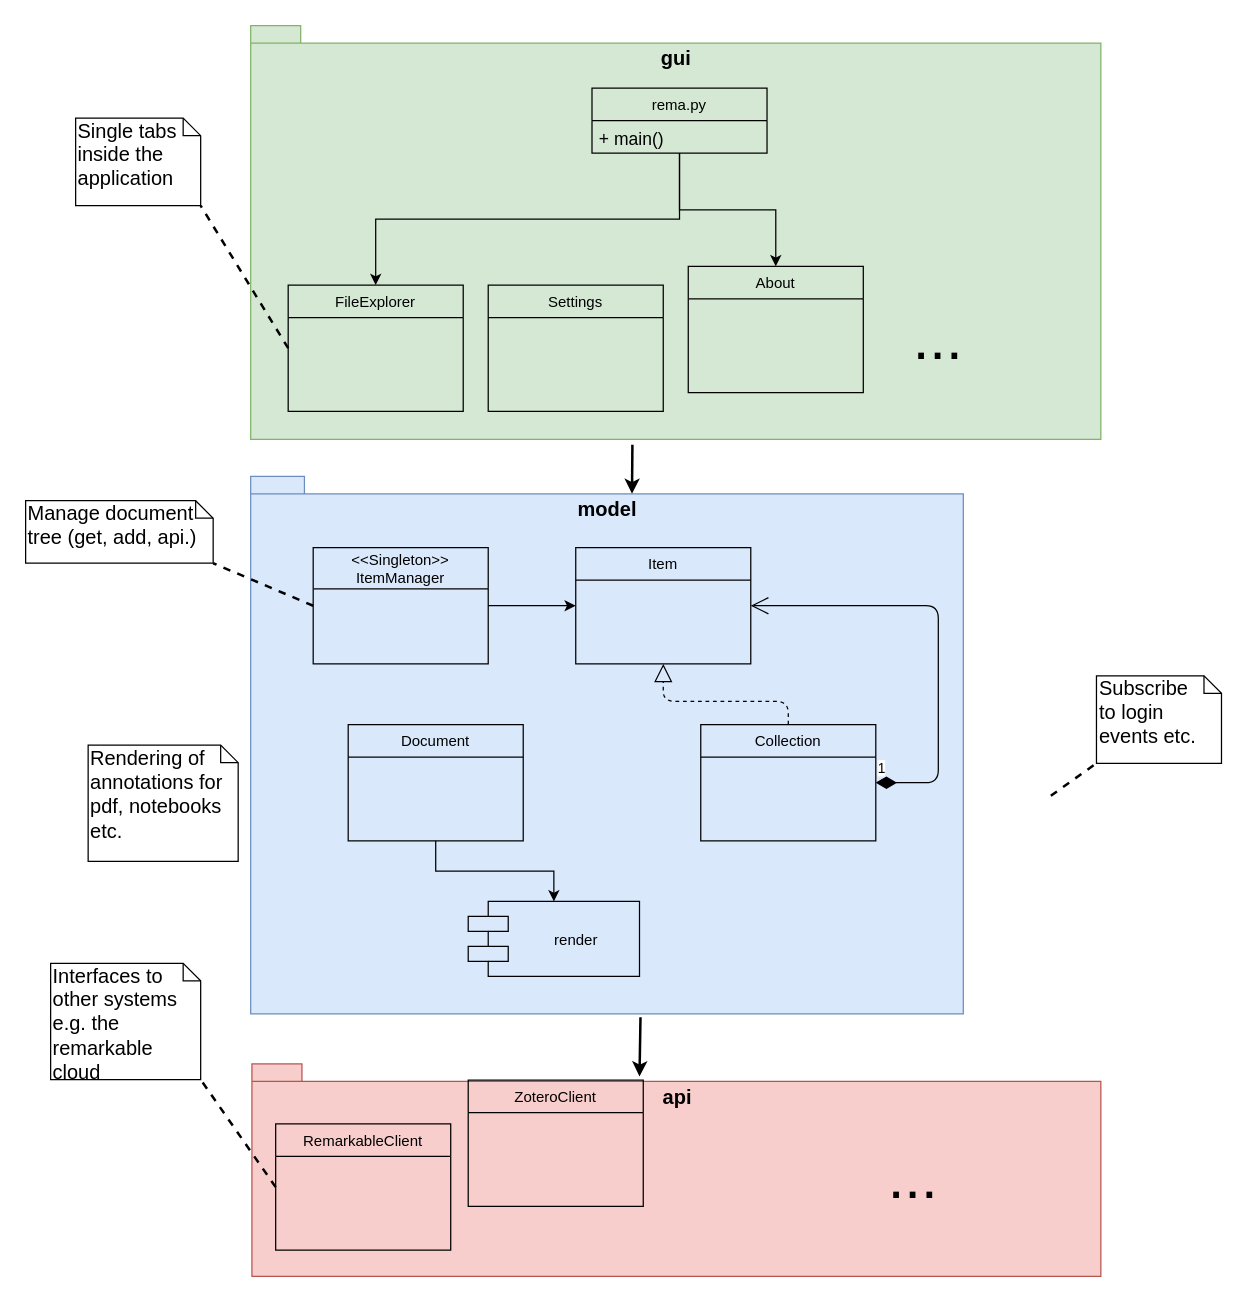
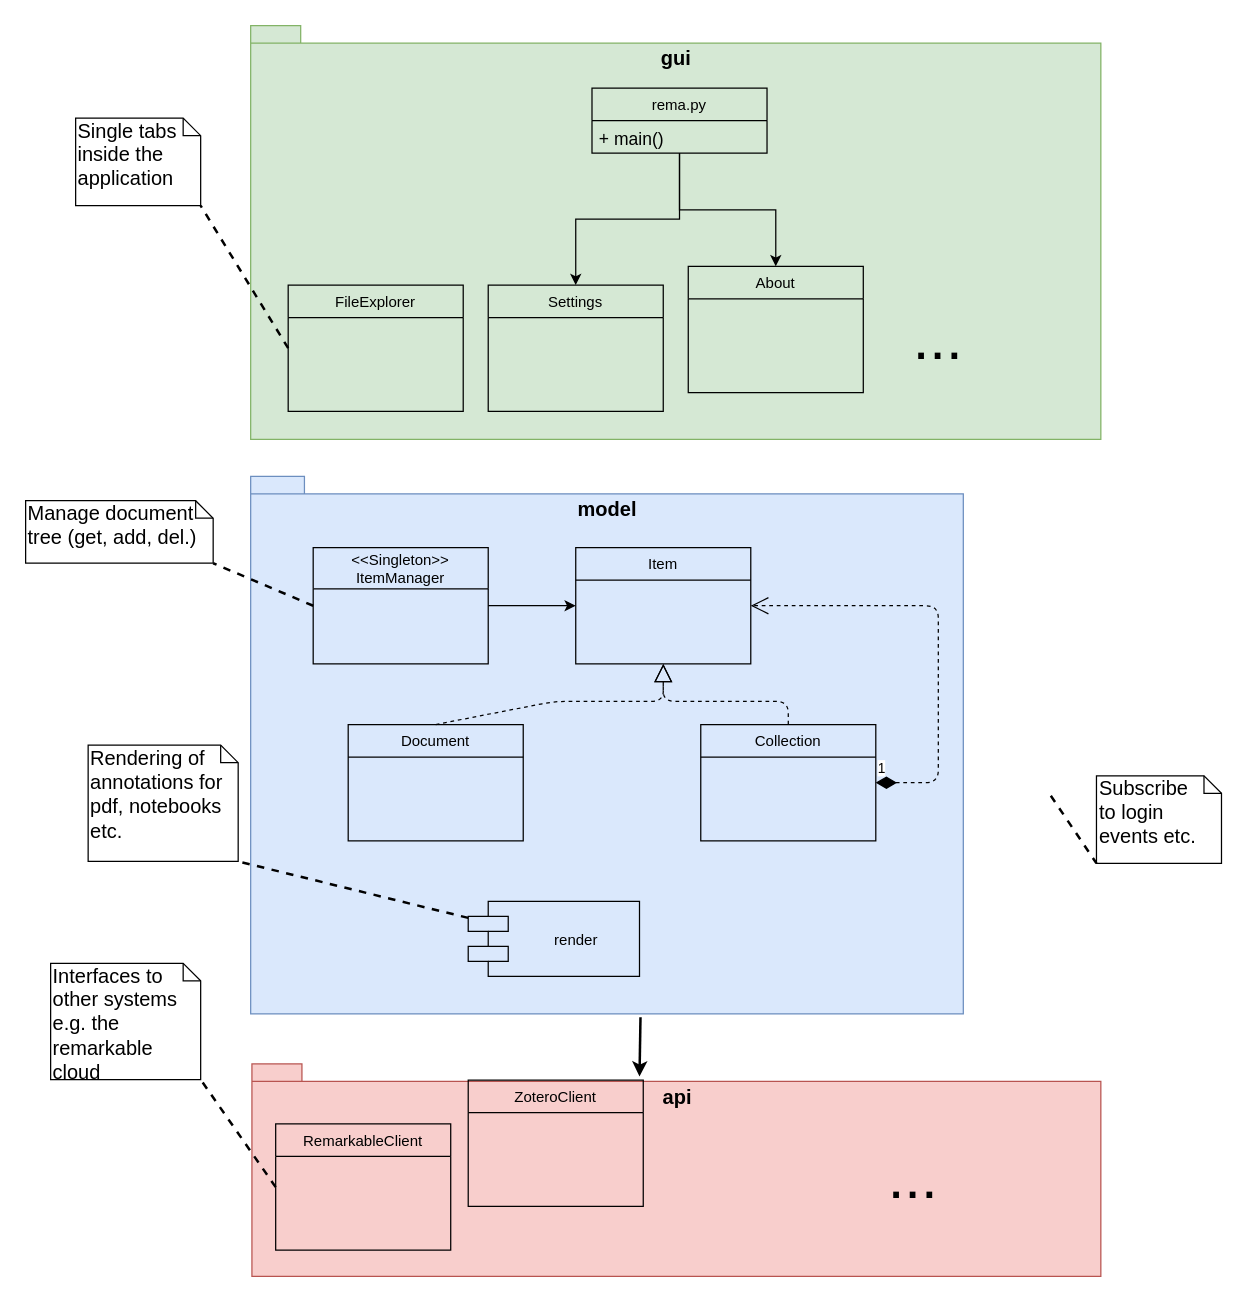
(446, 219) -> none
none -> (576, 249)
(632, 464) -> none
(121, 526) -> (121, 526)
(938, 623) -> (938, 623)
none -> (549, 702)
(1159, 719) -> (1159, 819)
(491, 871) -> none
none -> (353, 889)
